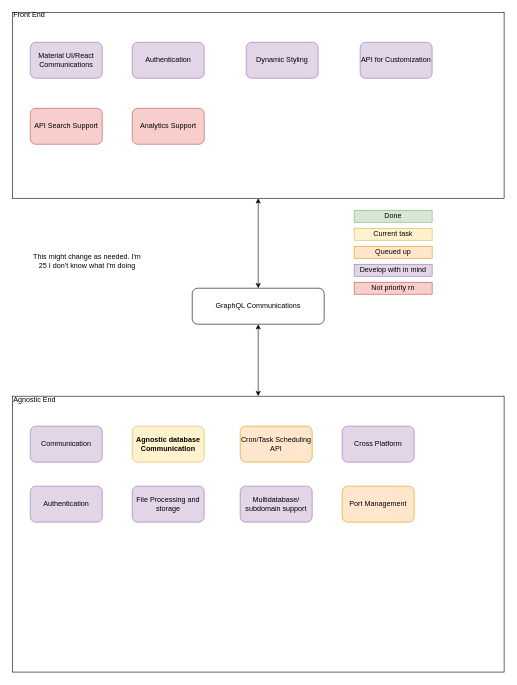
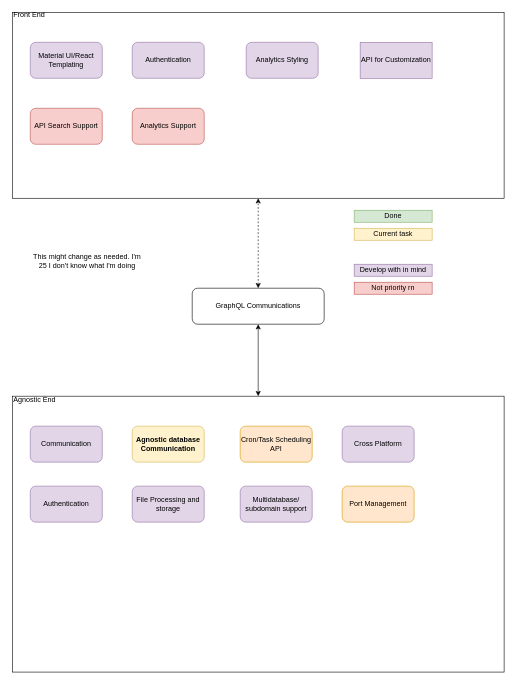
(66, 60) -> (66, 60)
(282, 60) -> (282, 60)
(396, 60) -> (396, 60)
(258, 244) -> (258, 244)
(393, 252) -> none
